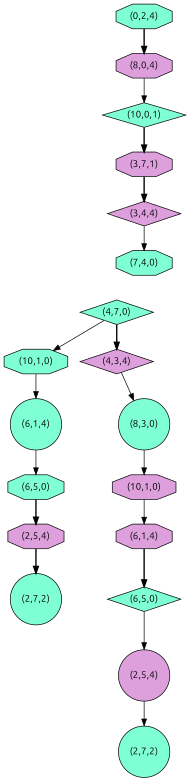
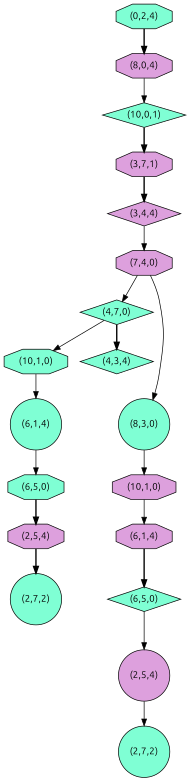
(144, 263) -> (144, 263)
none -> (132, 286)
(117, 362) -> (117, 362)
(126, 383) -> (163, 334)
